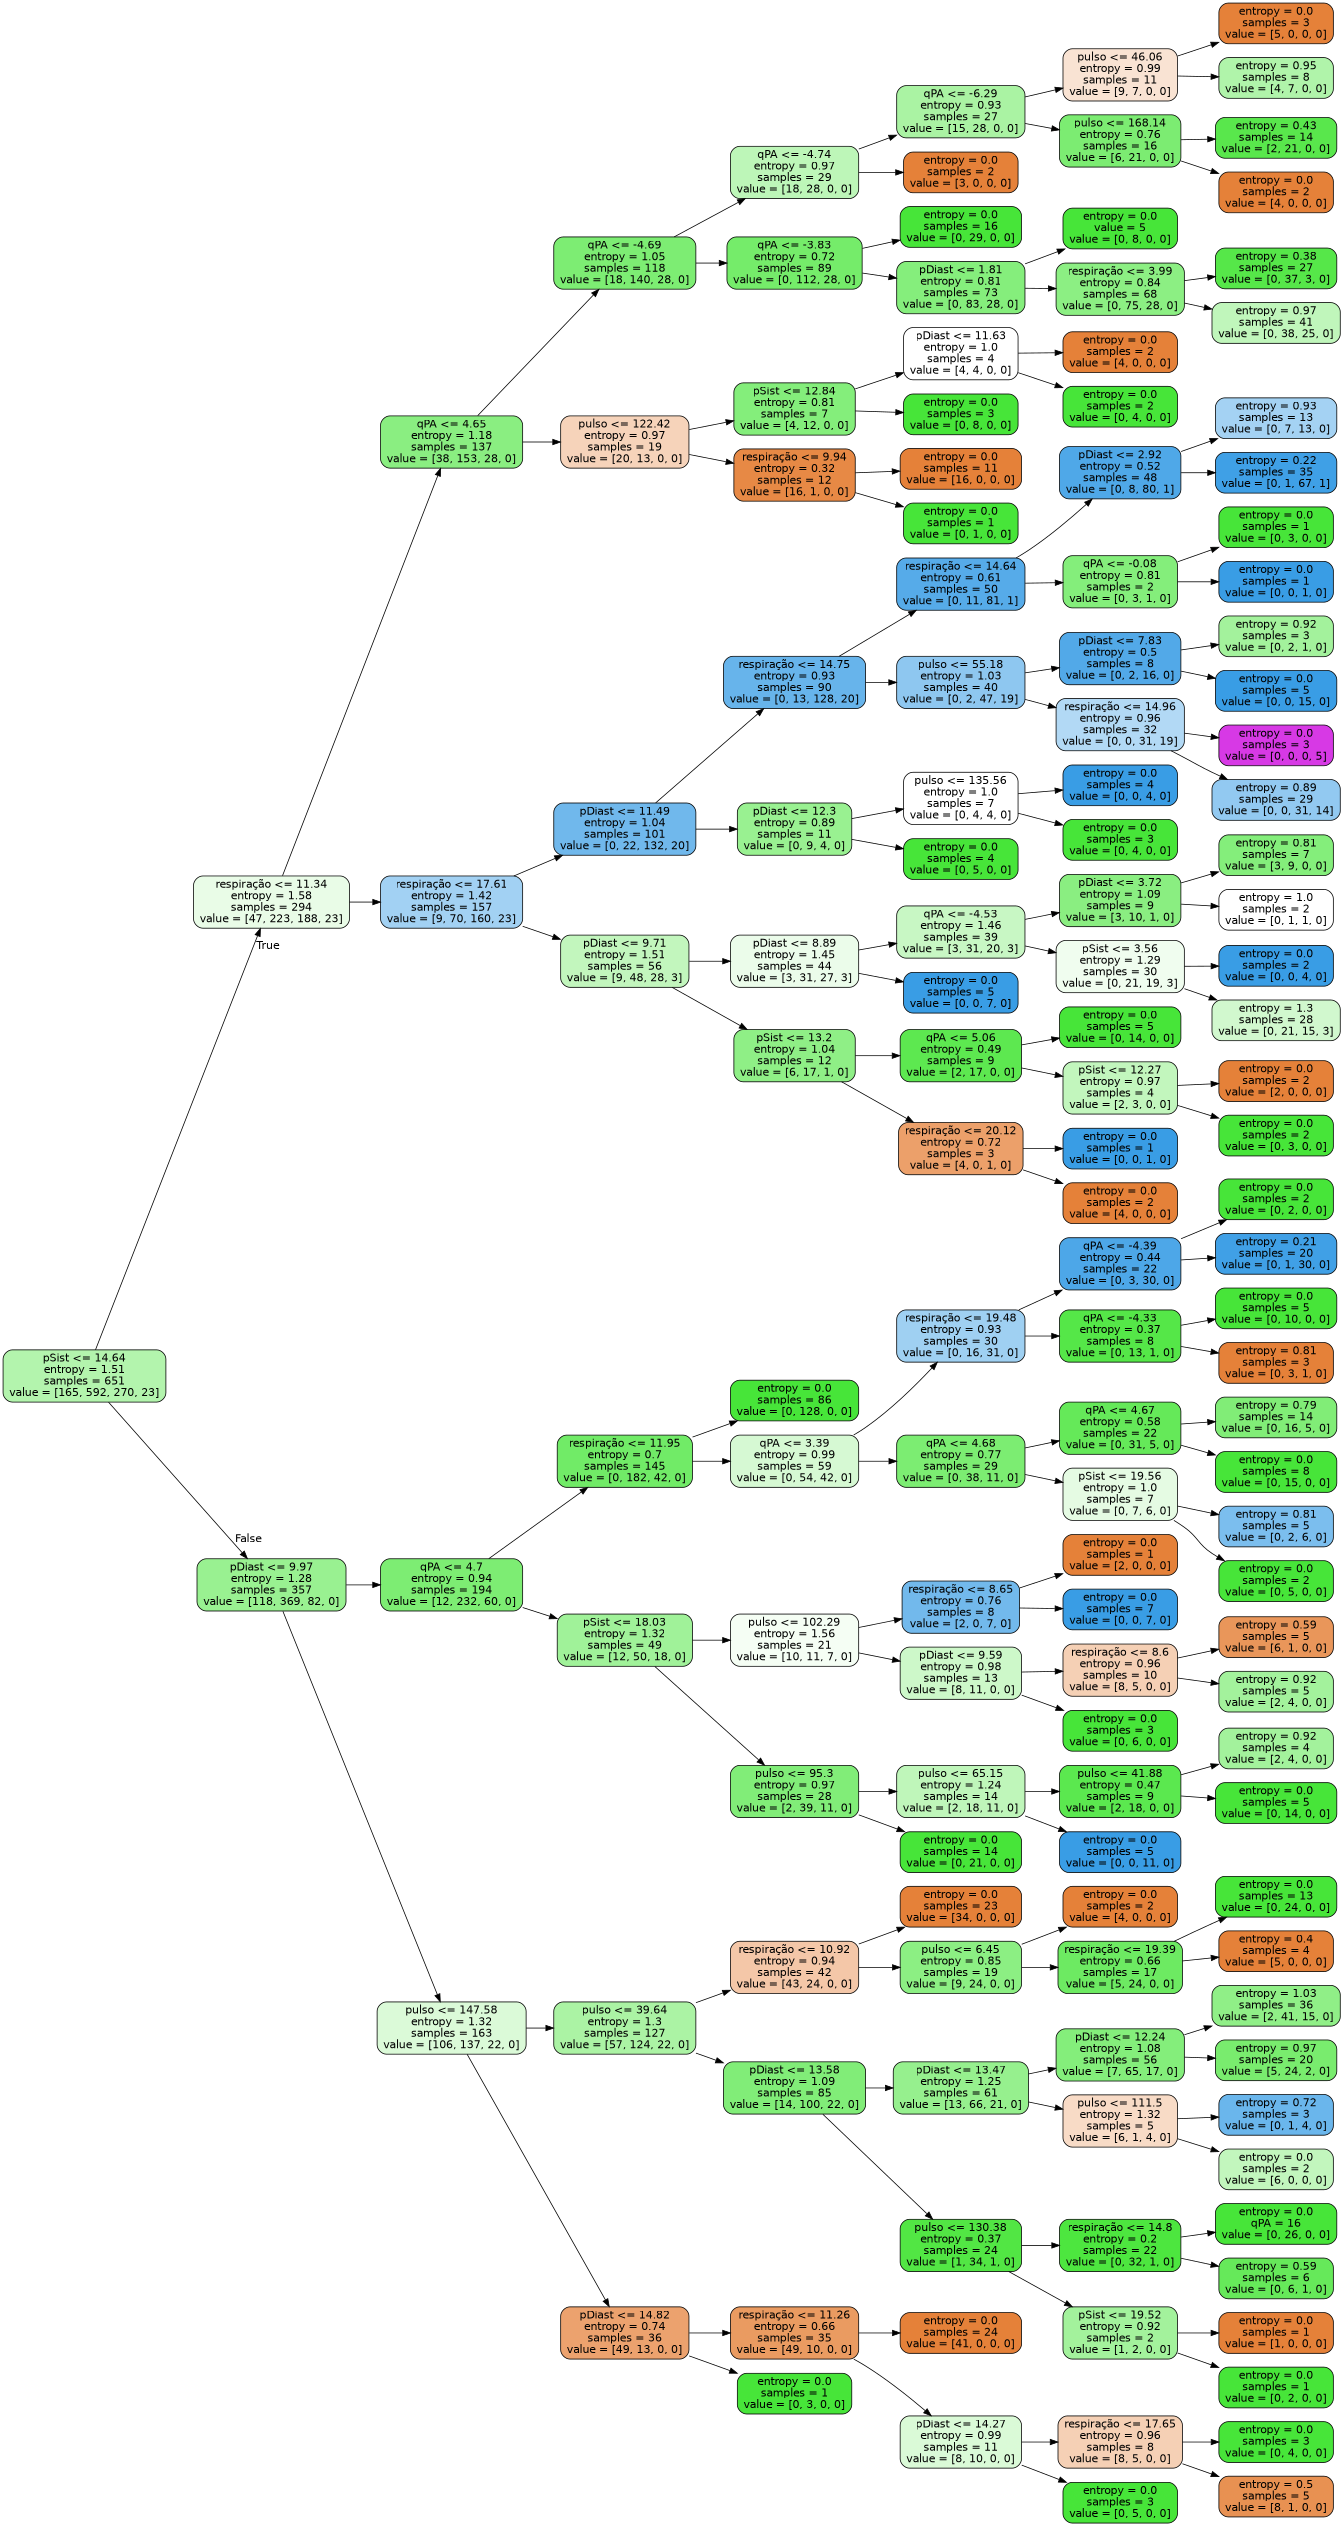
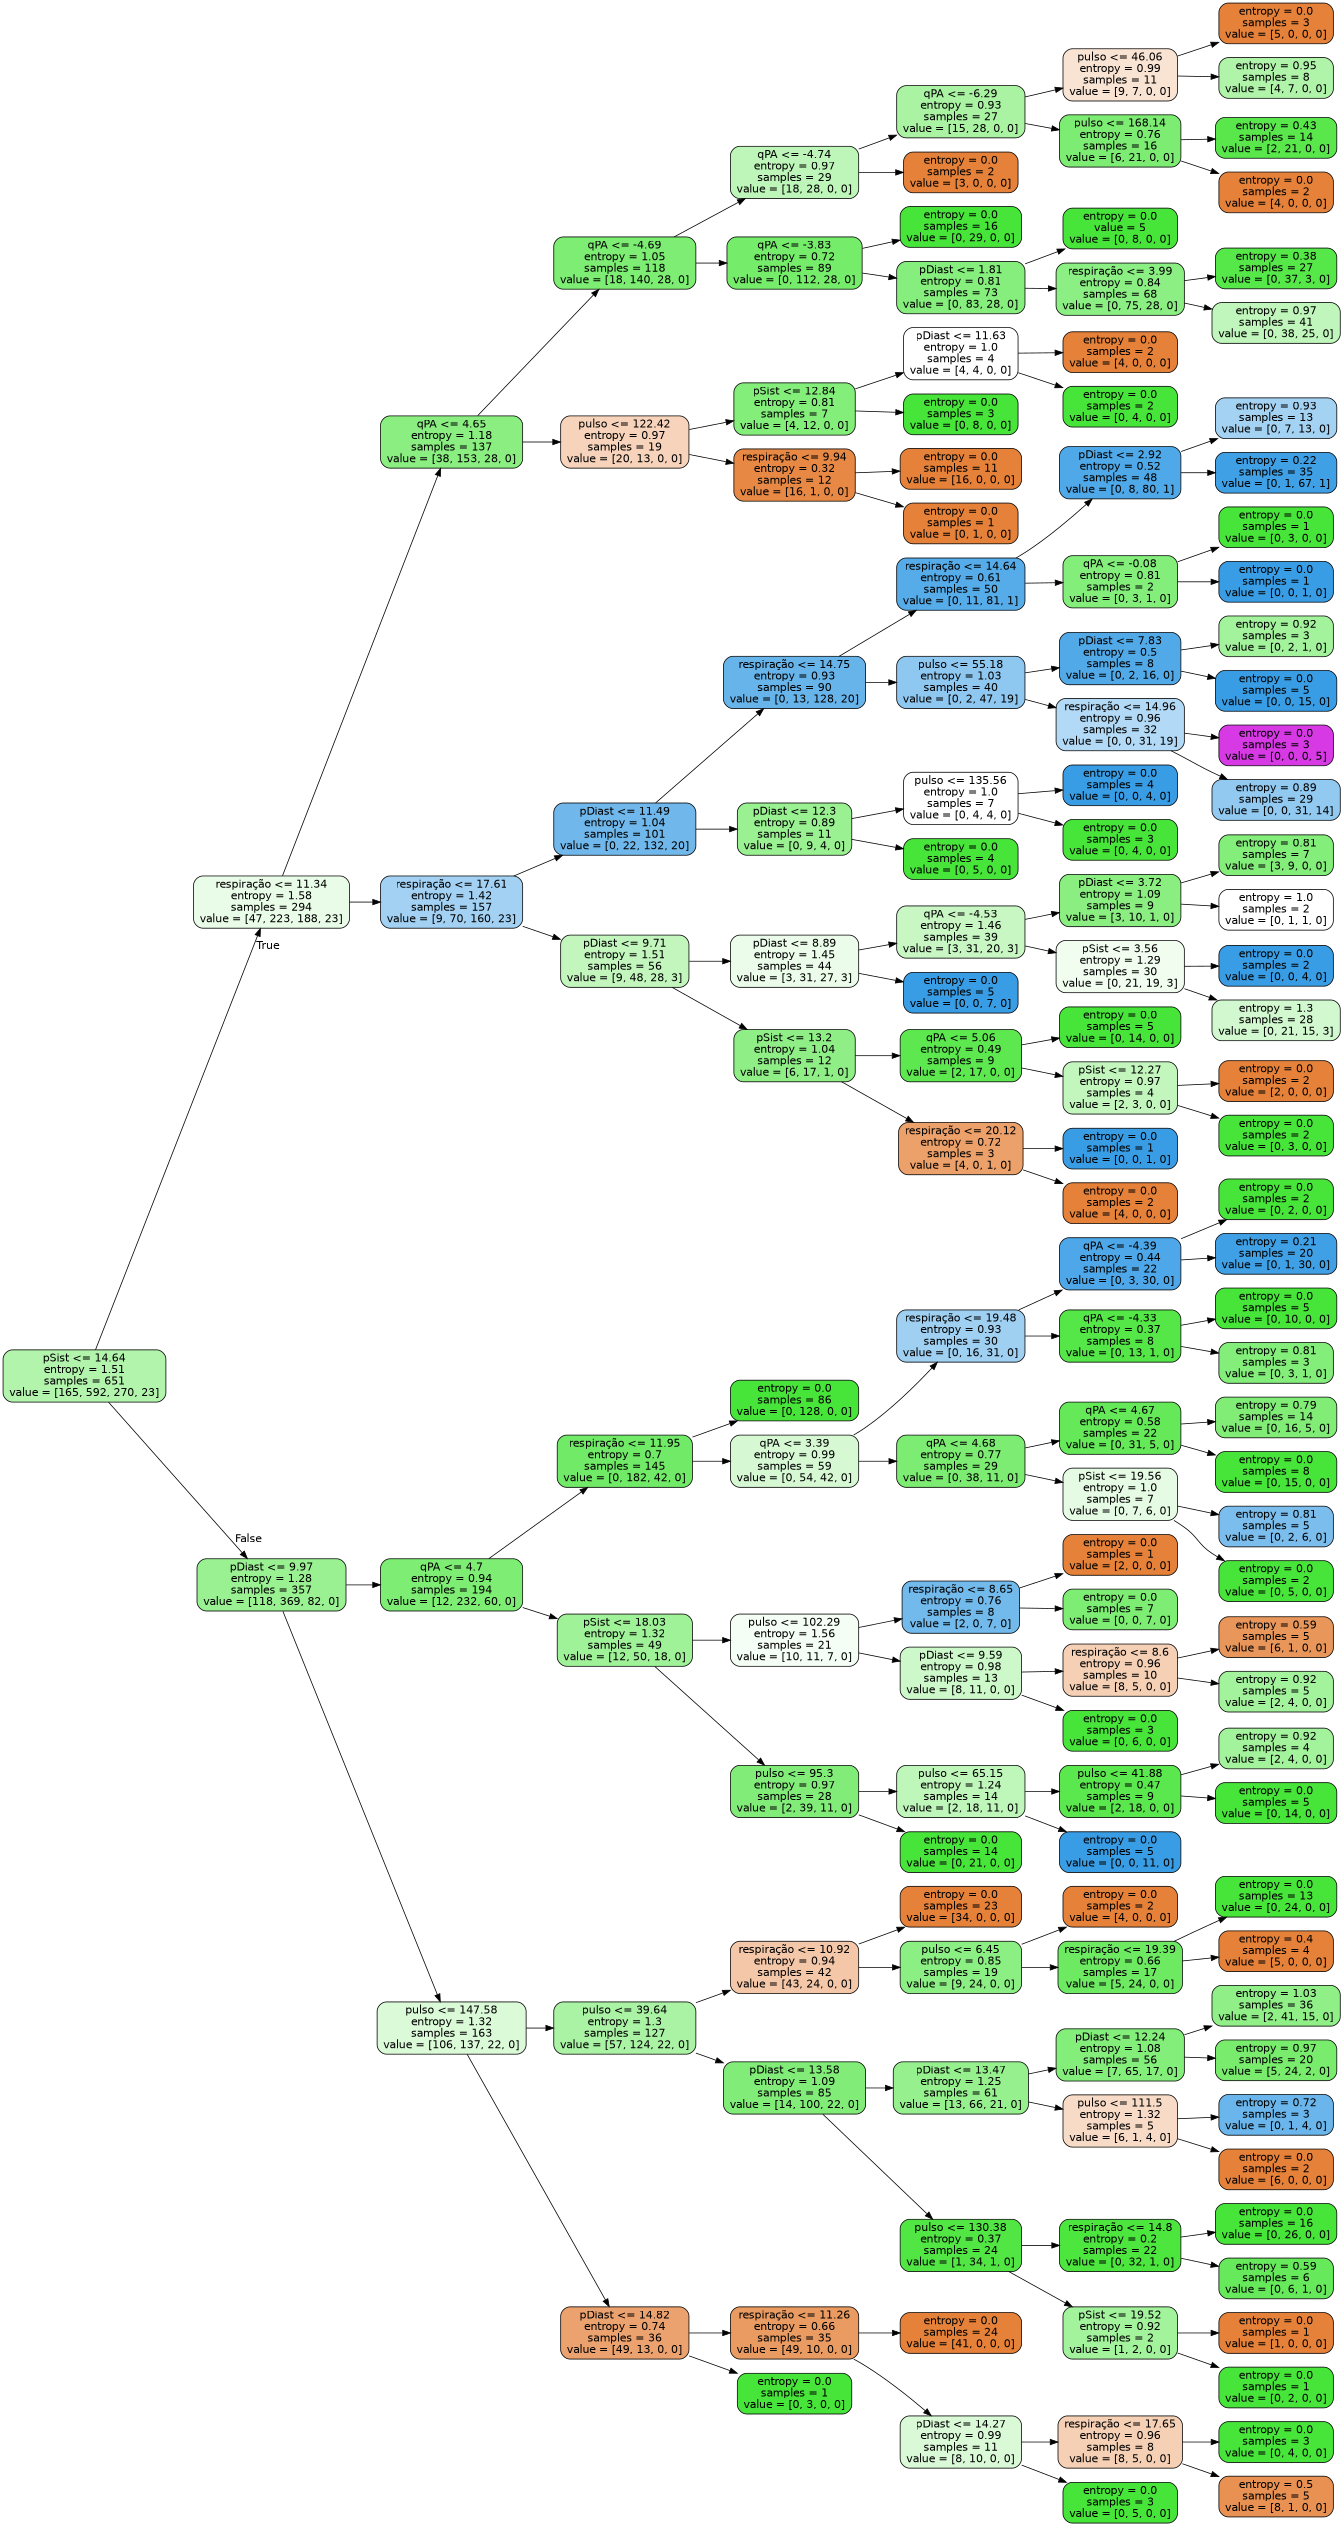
(961, 523) -> (961, 523)
(1276, 1363) -> (1276, 1363)
(1120, 1609) -> (1120, 1609)
(1276, 2169) -> (1276, 2169)
(1276, 2224) -> (1276, 2224)
